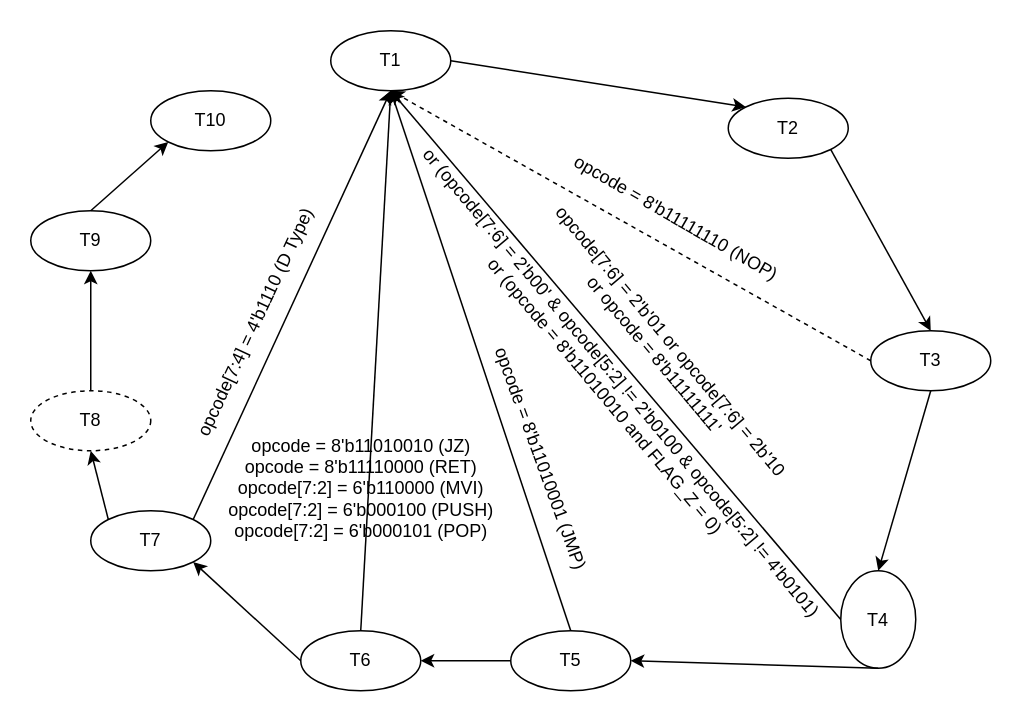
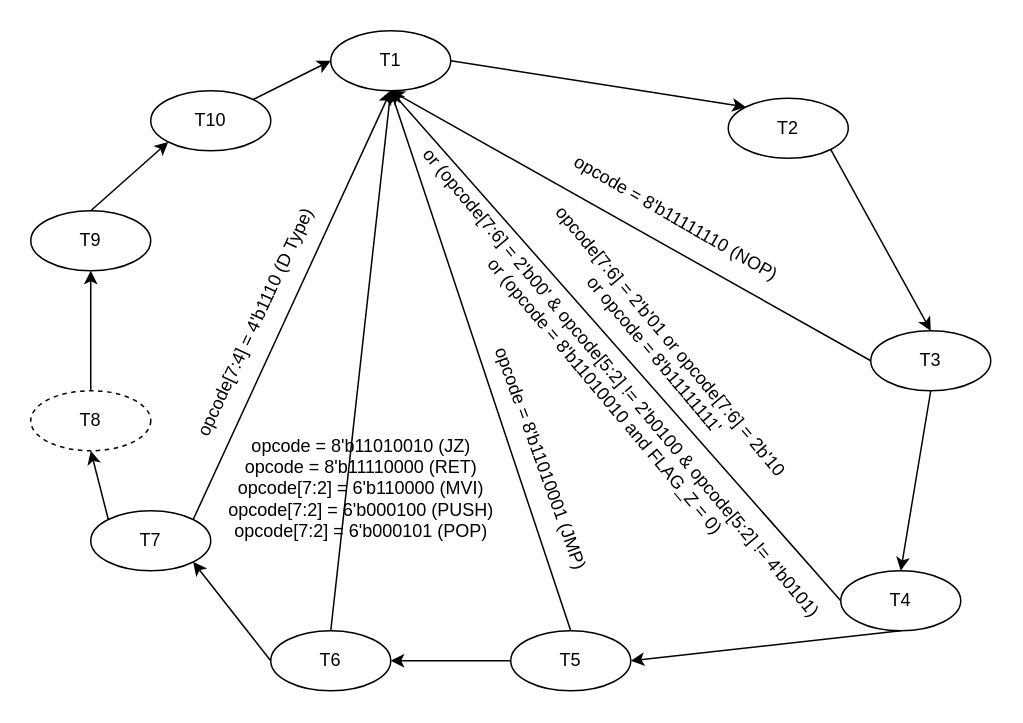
none -> (287, 83)
(634, 228) -> (634, 228)
(878, 620) -> (901, 601)
(361, 661) -> (331, 661)
